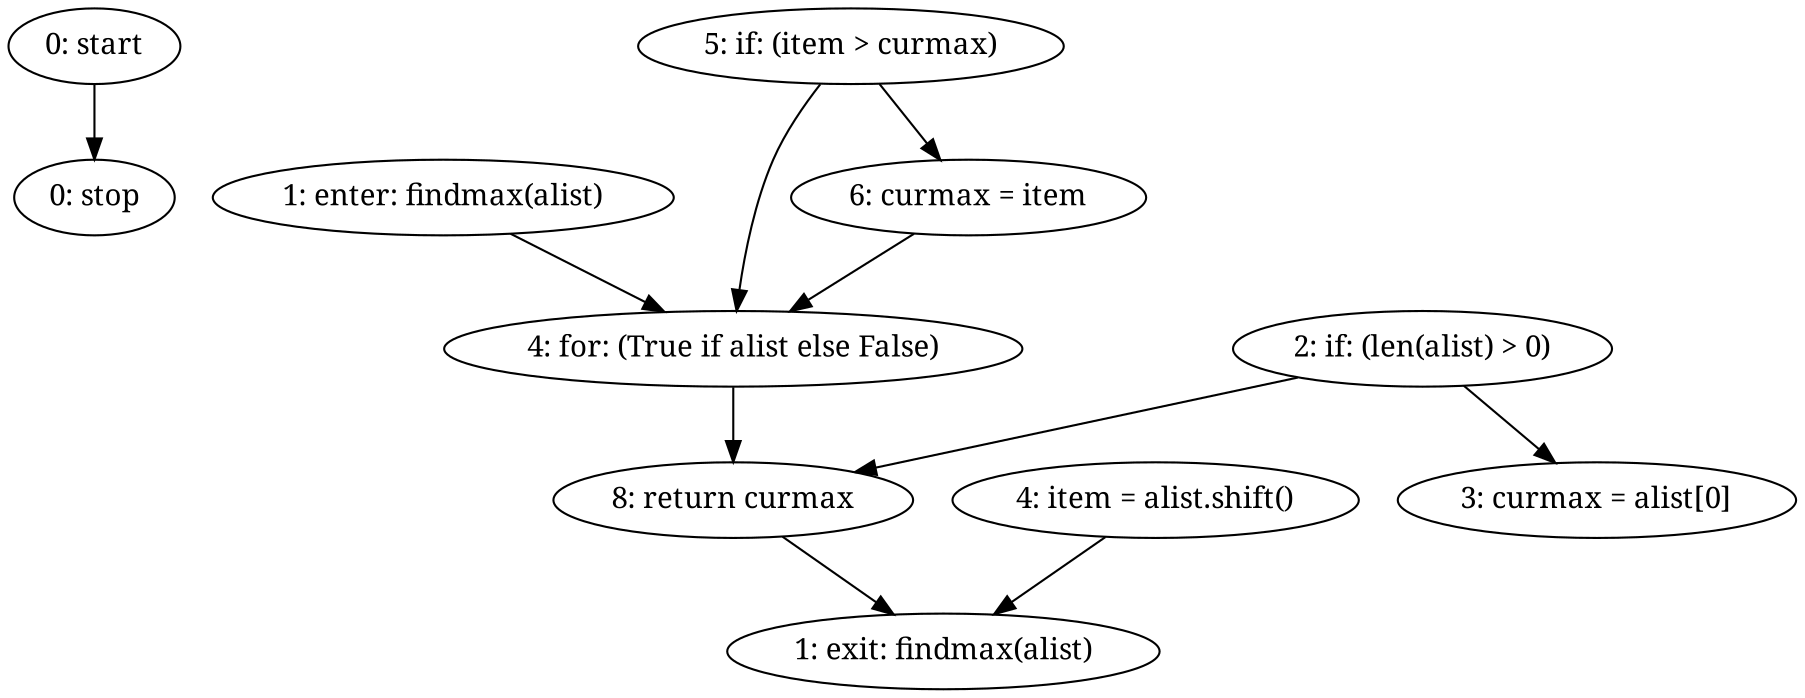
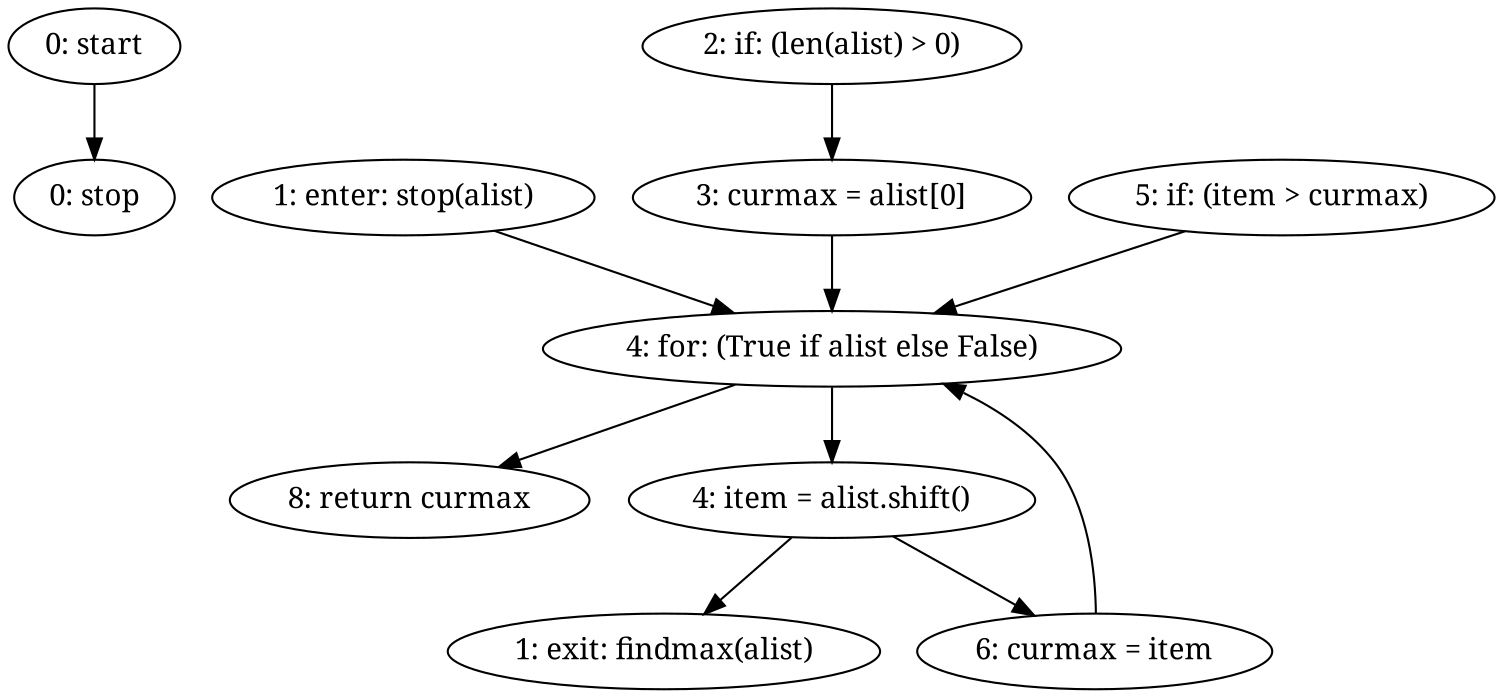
(903, 114) -> (954, 571)
(443, 198) -> (403, 198)
none -> (832, 263)
none -> (832, 414)
(1087, 423) -> none
(829, 570) -> none
